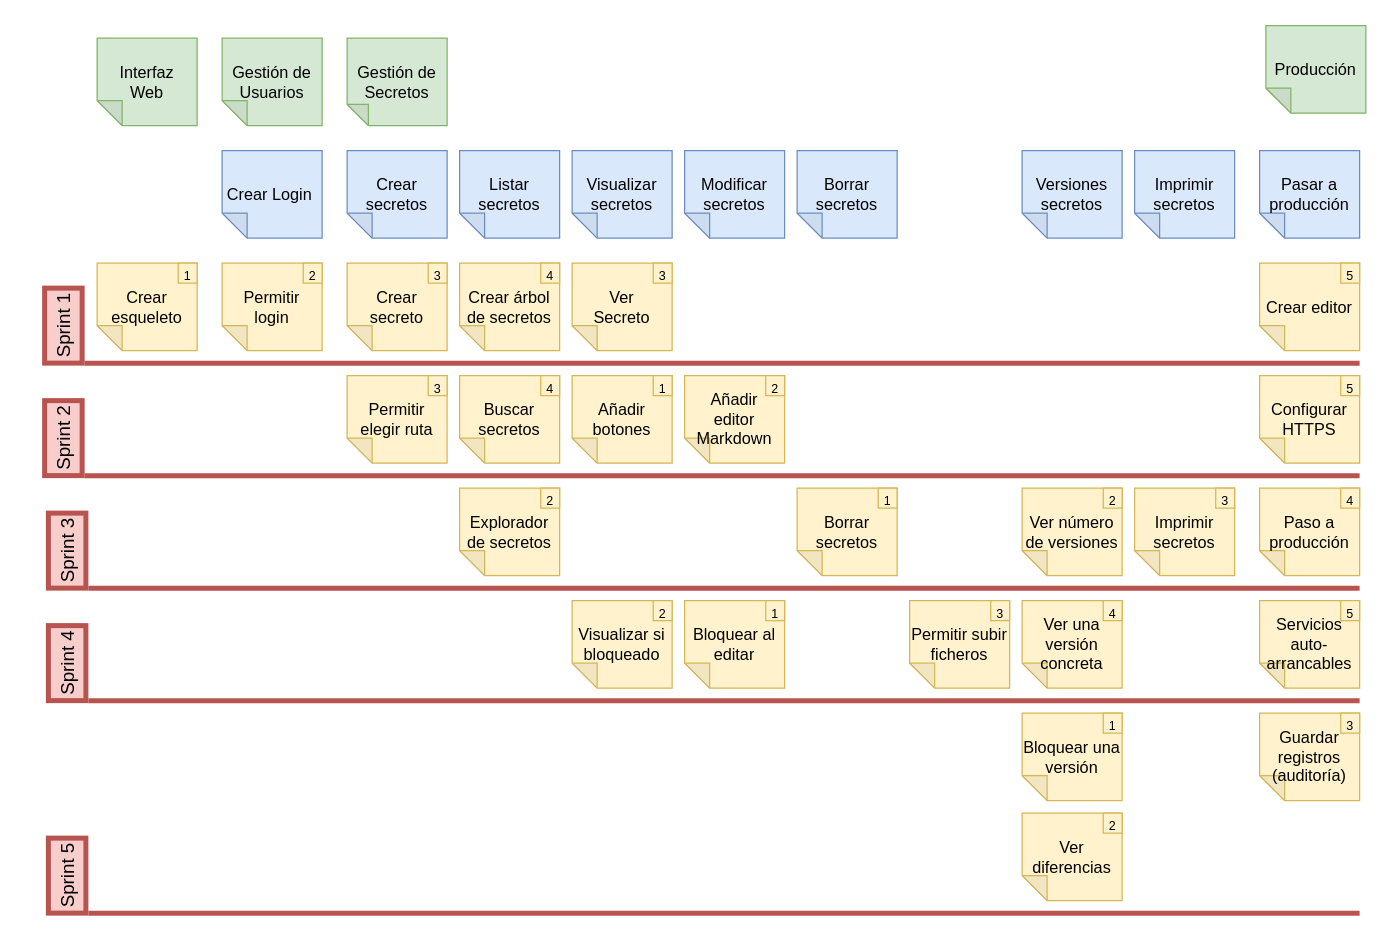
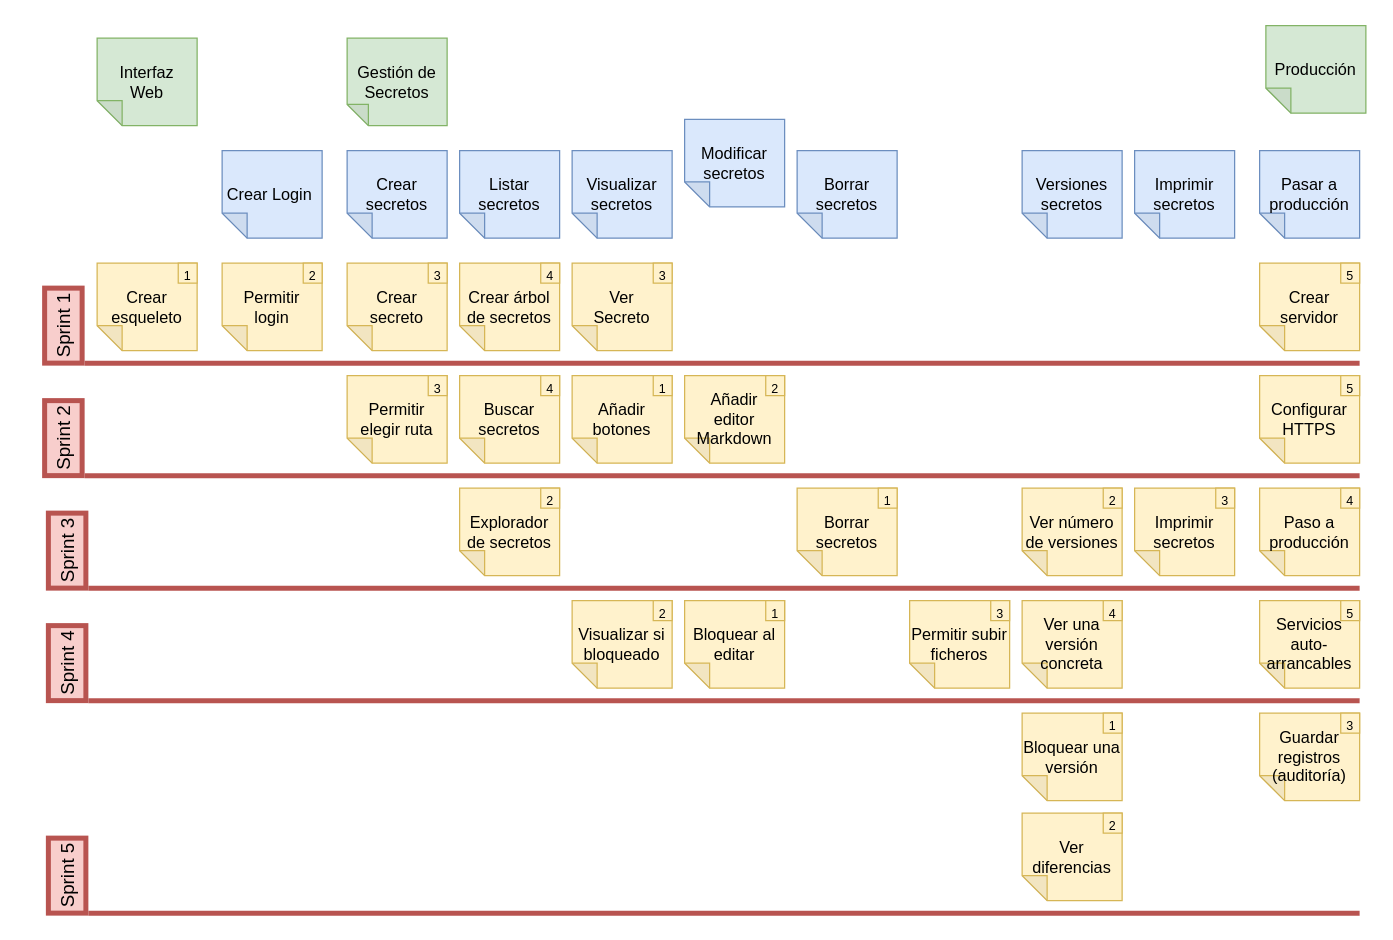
(272, 82) -> none
(734, 194) -> (734, 163)
(1309, 307) -> (1309, 307)
